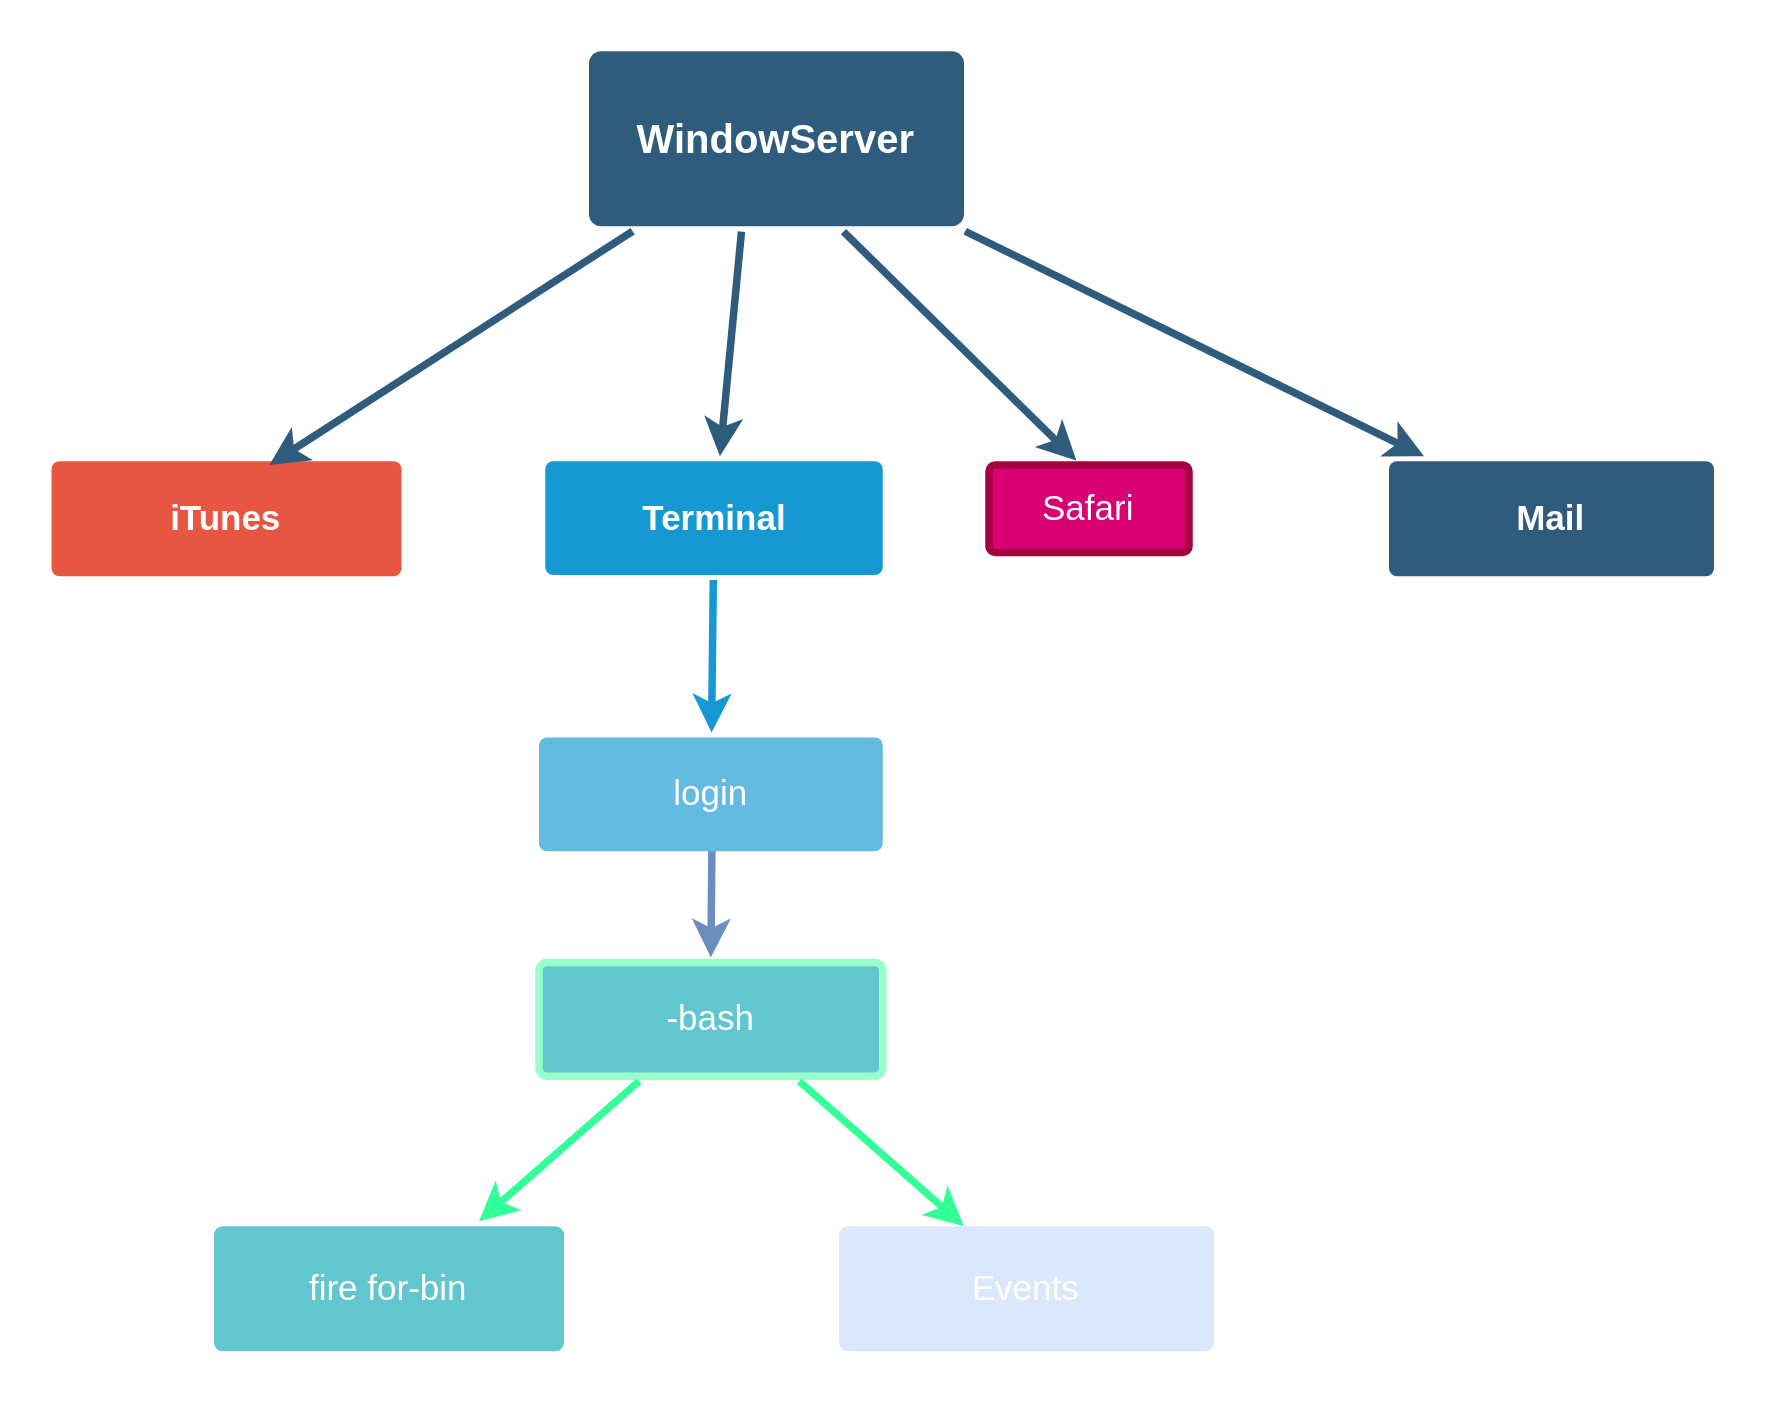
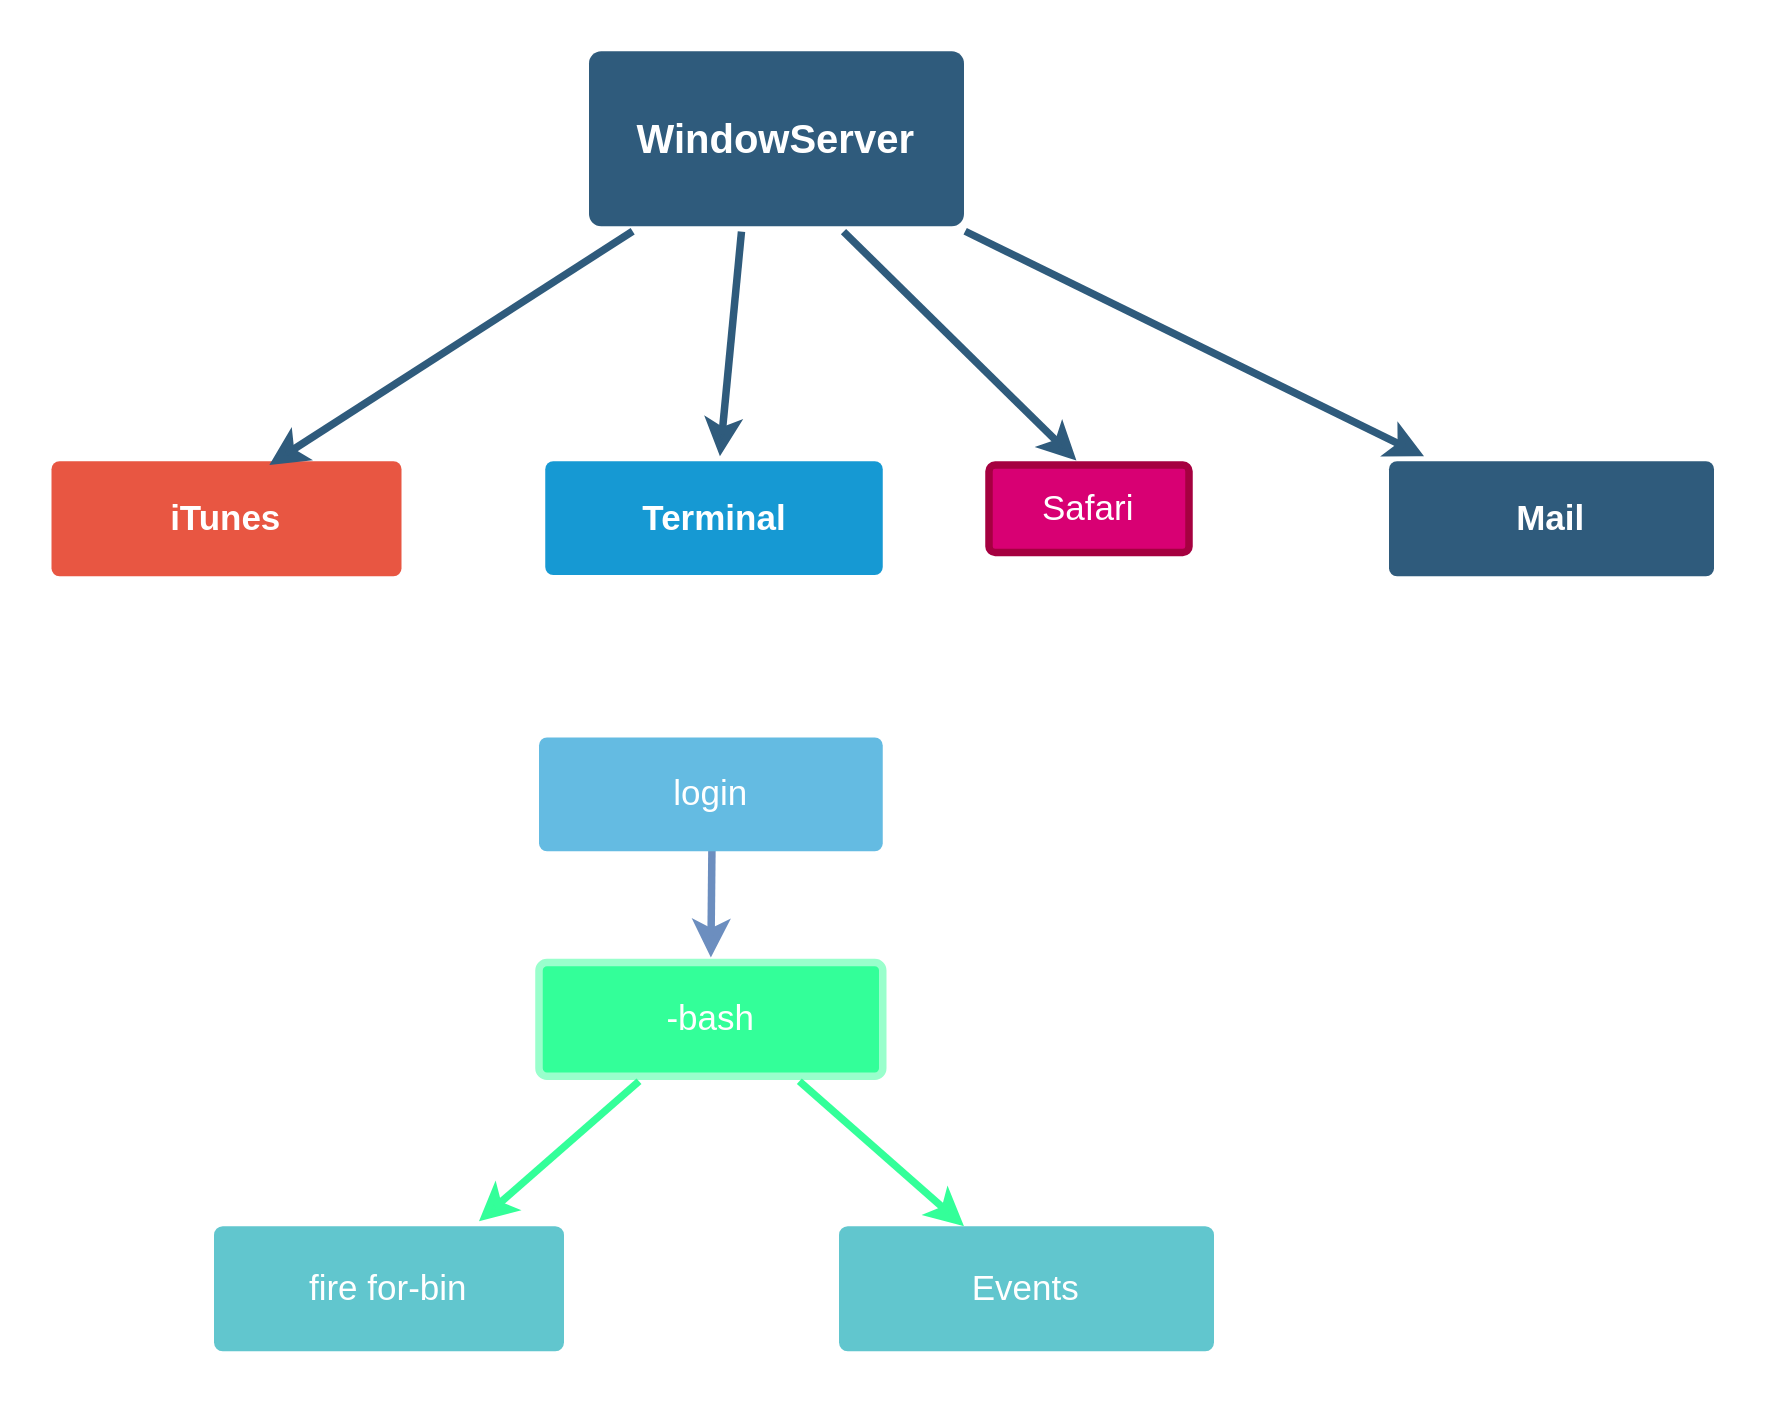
(712, 643) -> none
(711, 1019) -> (711, 1019)
(1026, 1289) -> (1026, 1289)
